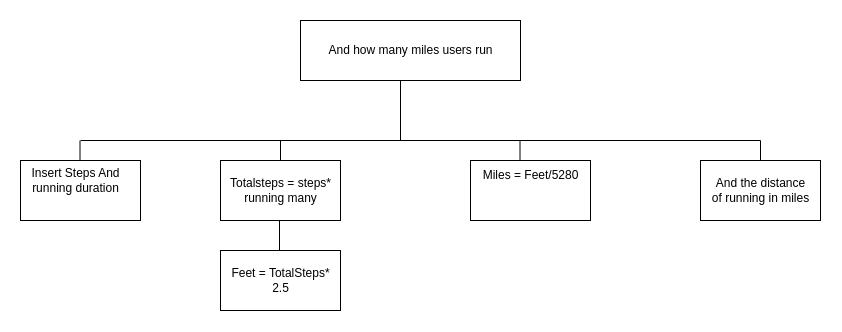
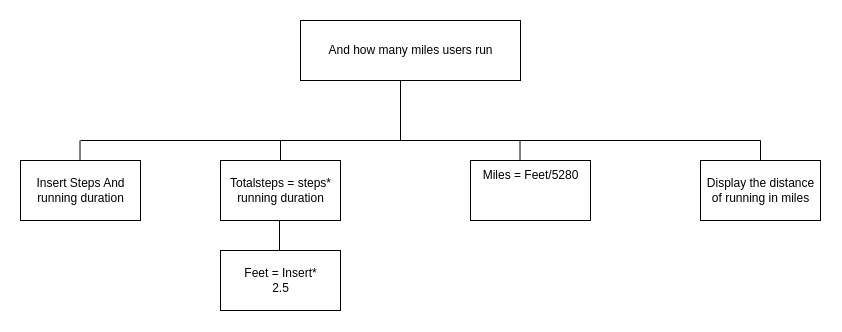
(76, 181) -> (81, 191)
(281, 191) -> (281, 191)
(761, 191) -> (761, 191)
(281, 281) -> (281, 281)
